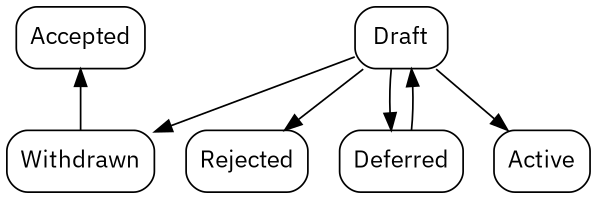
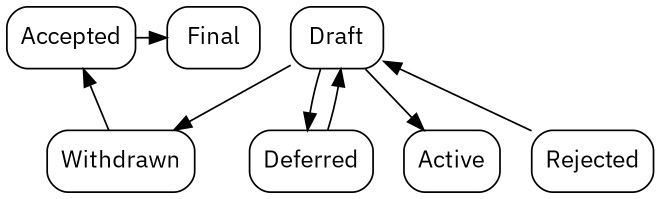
none -> (214, 38)
(331, 94) -> (466, 100)
